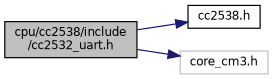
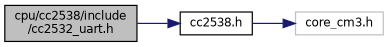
(153, 52) -> (268, 23)
